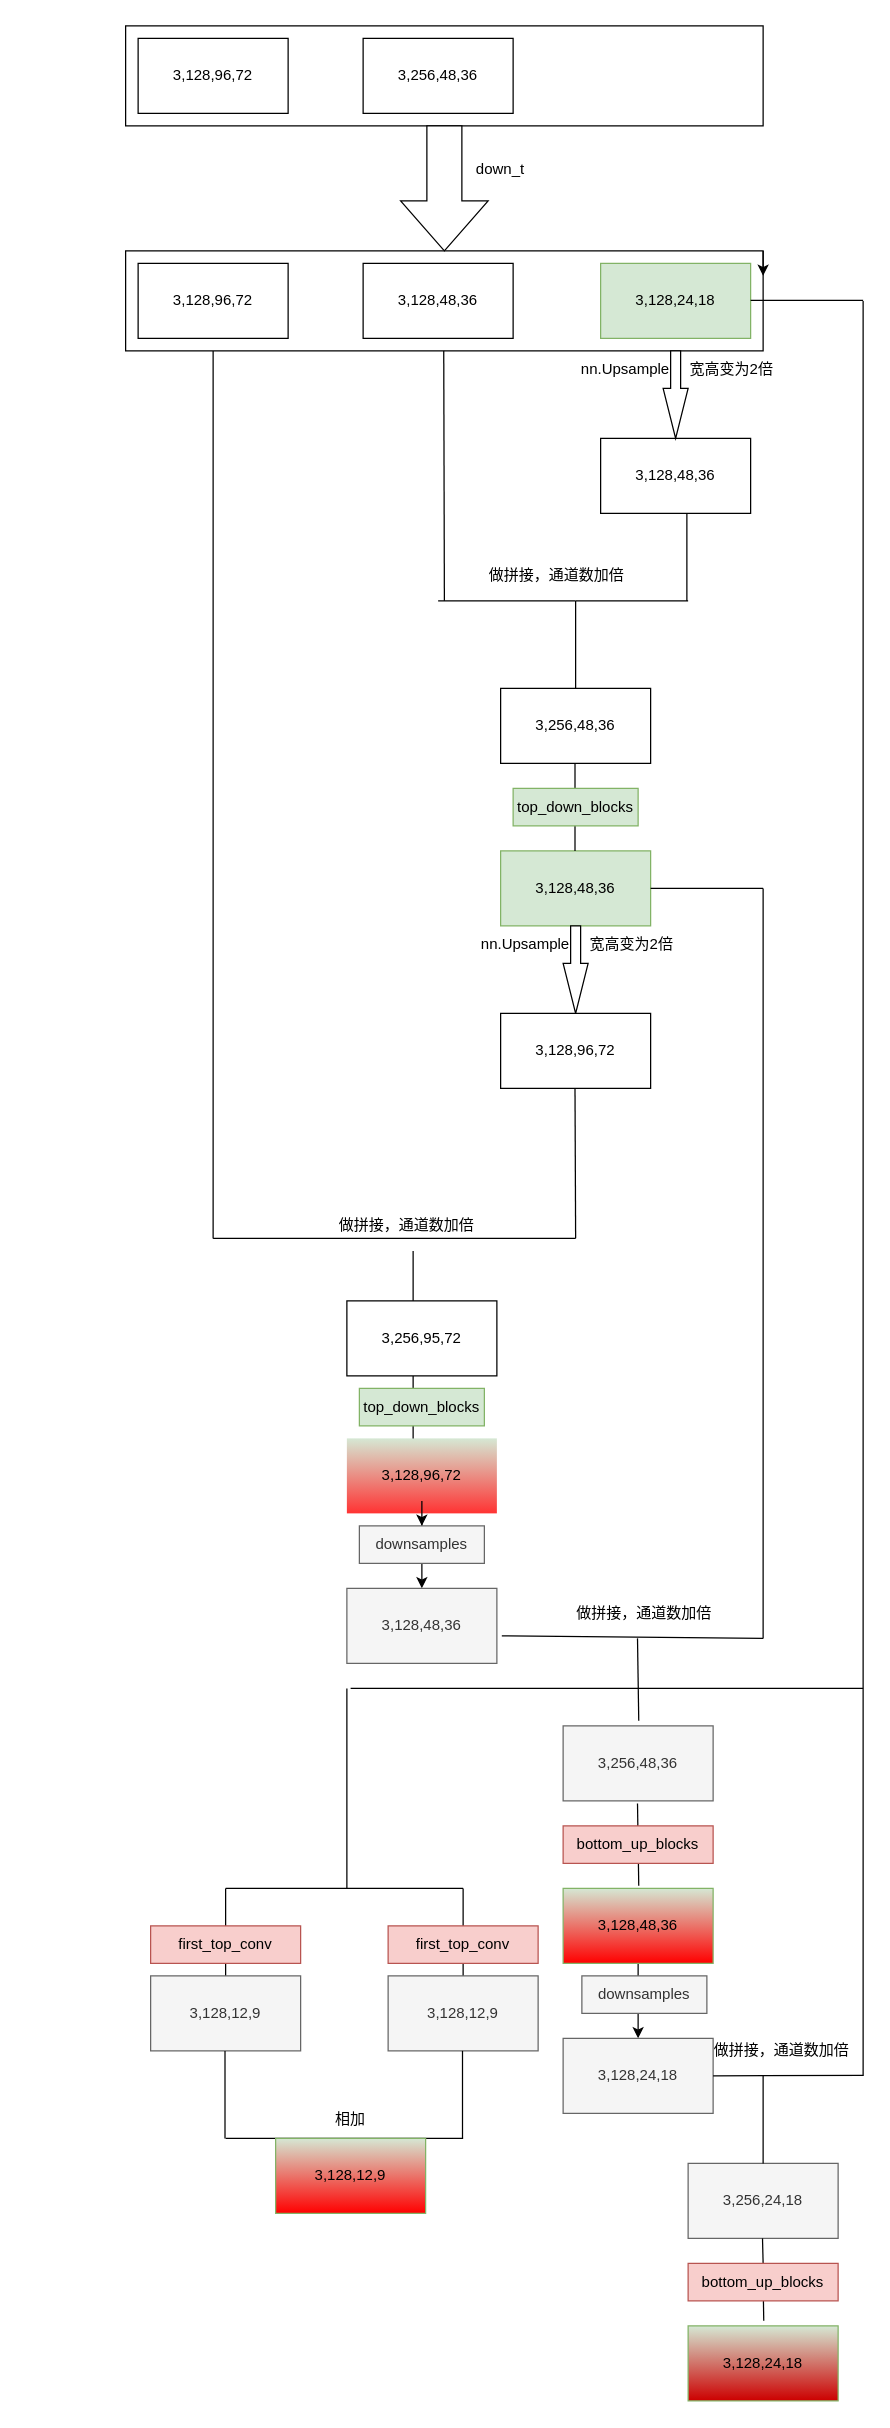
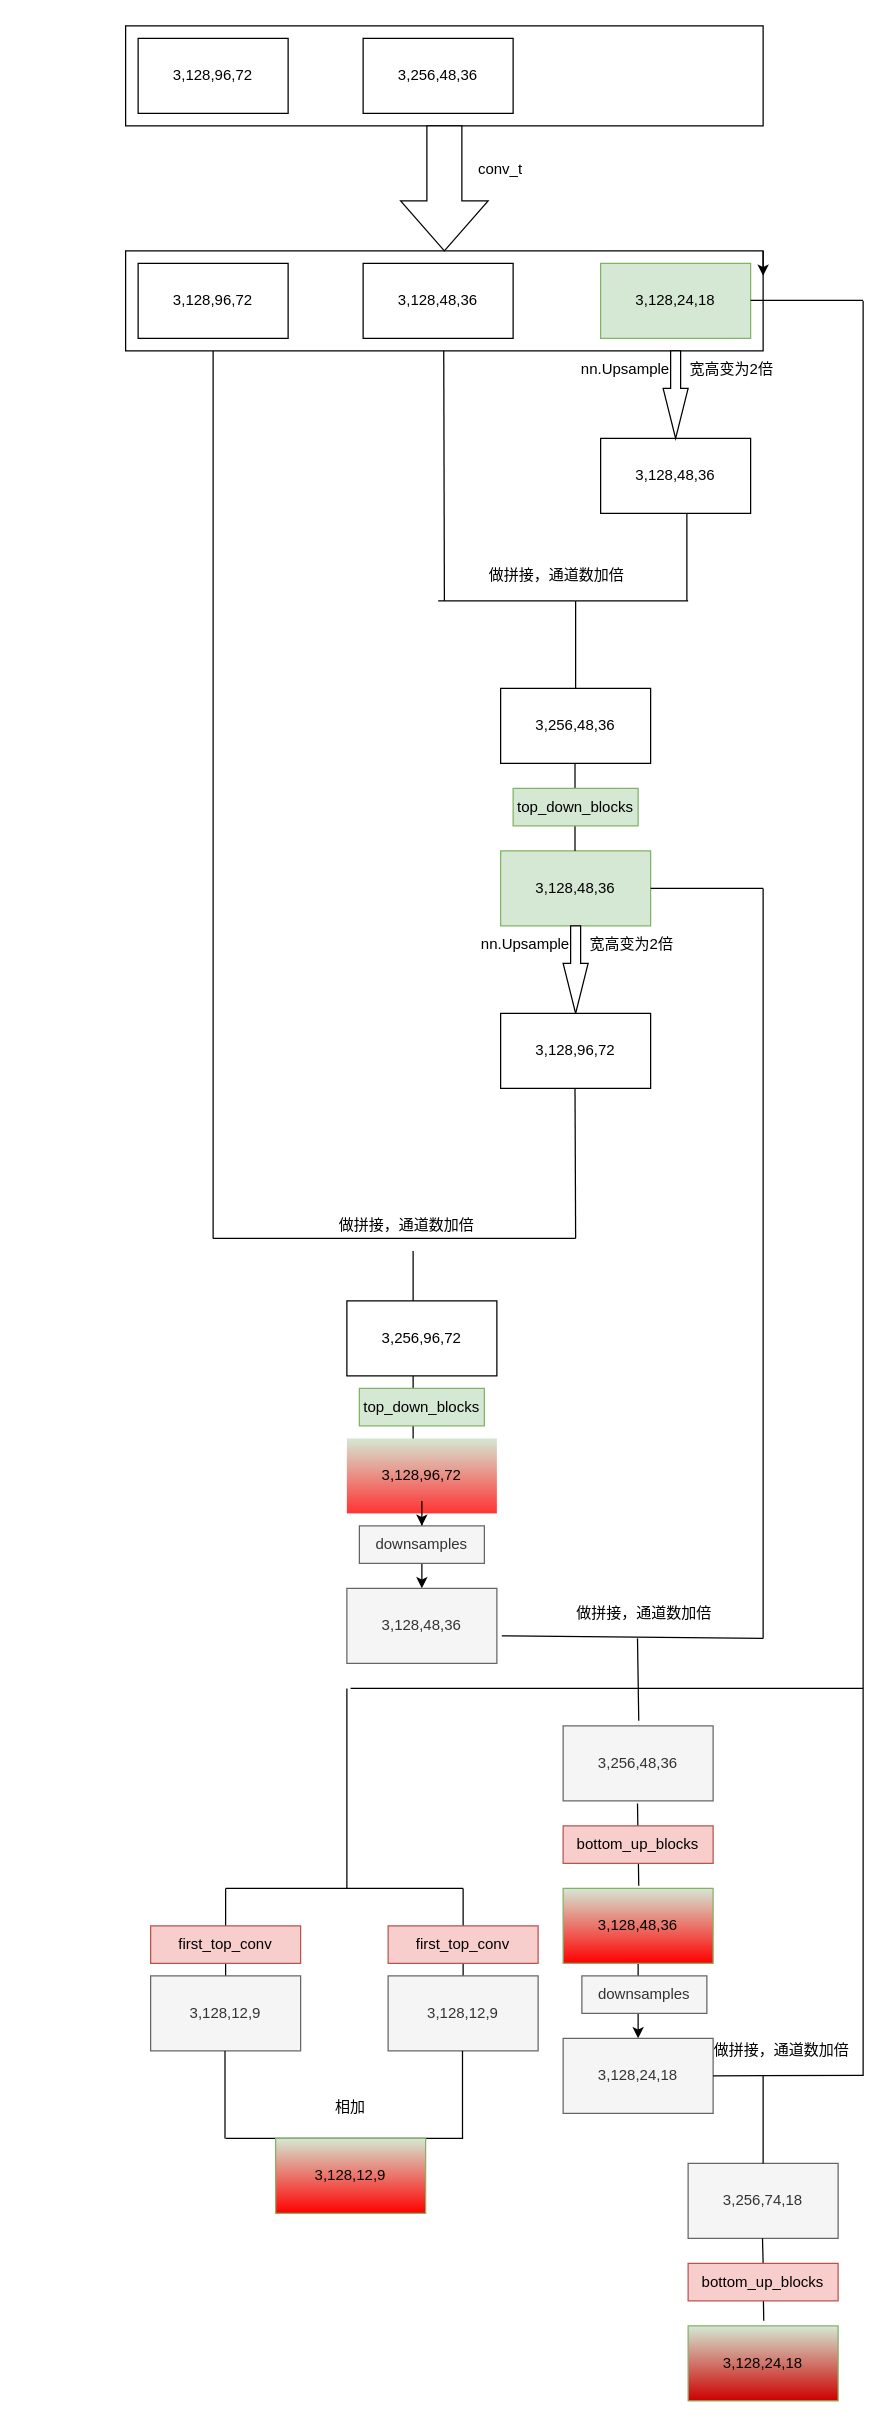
(501, 169) -> (501, 169)
(422, 1338) -> (422, 1338)
(351, 2119) -> (351, 2107)
(763, 2201) -> (763, 2201)
